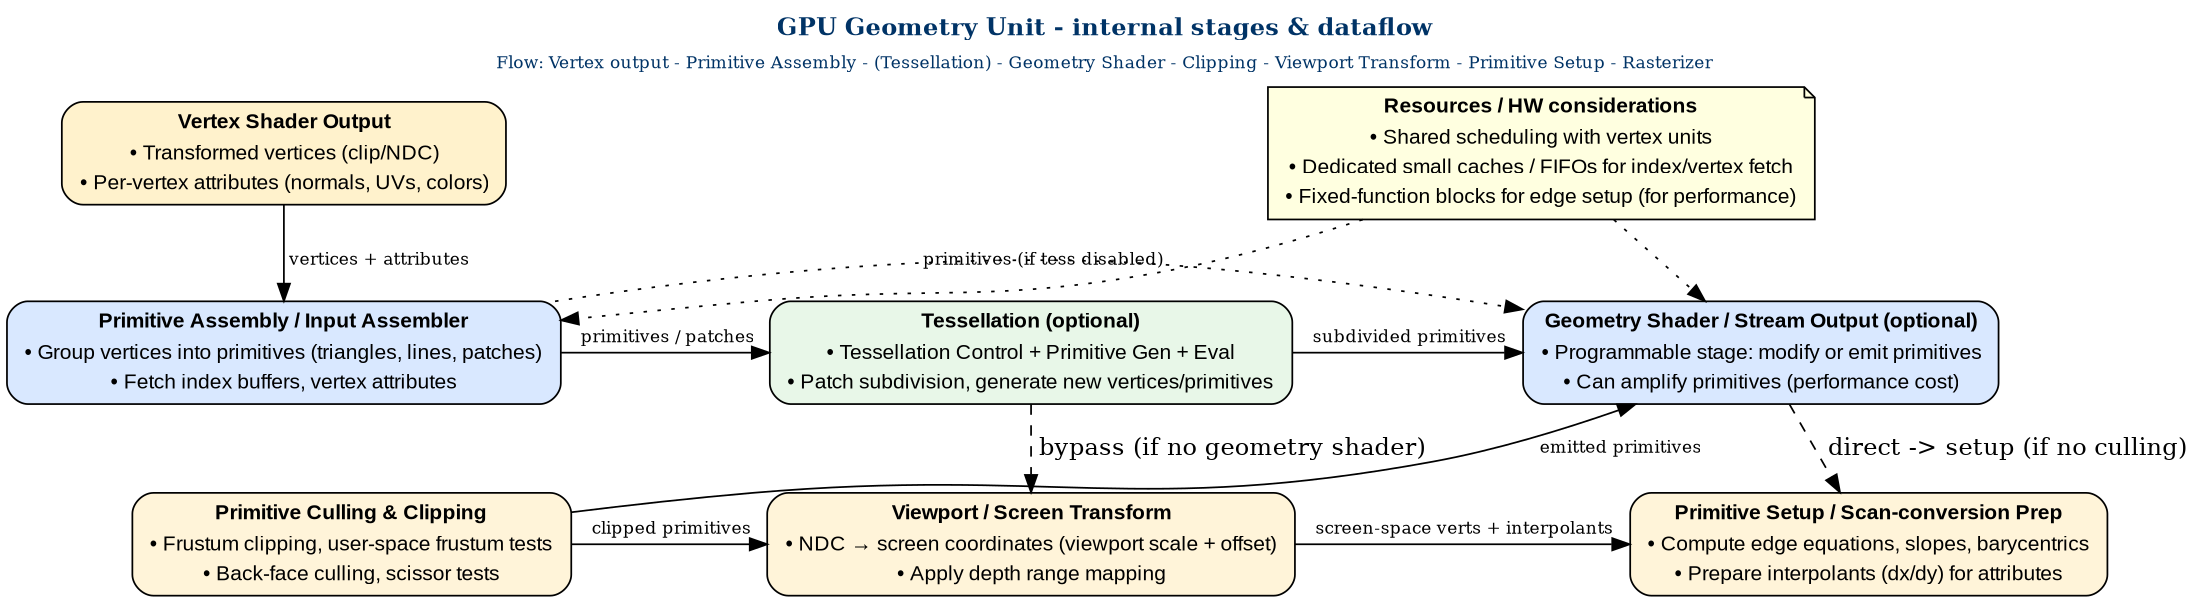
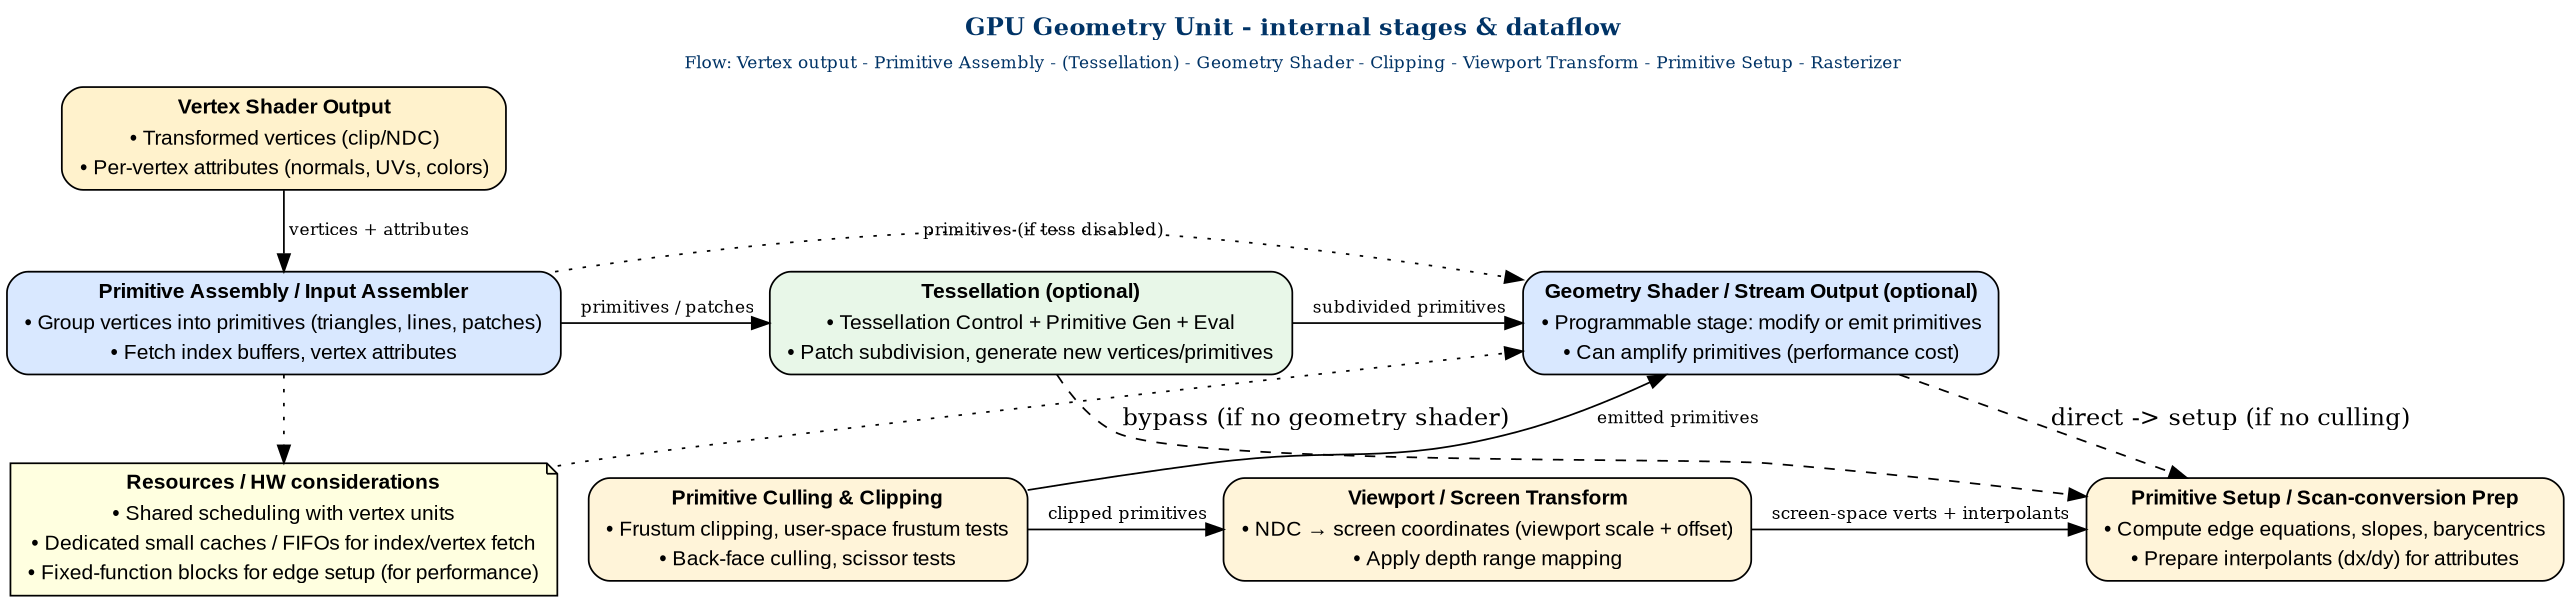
(974, 292) -> (284, 410)
(1031, 439) -> (1550, 460)
